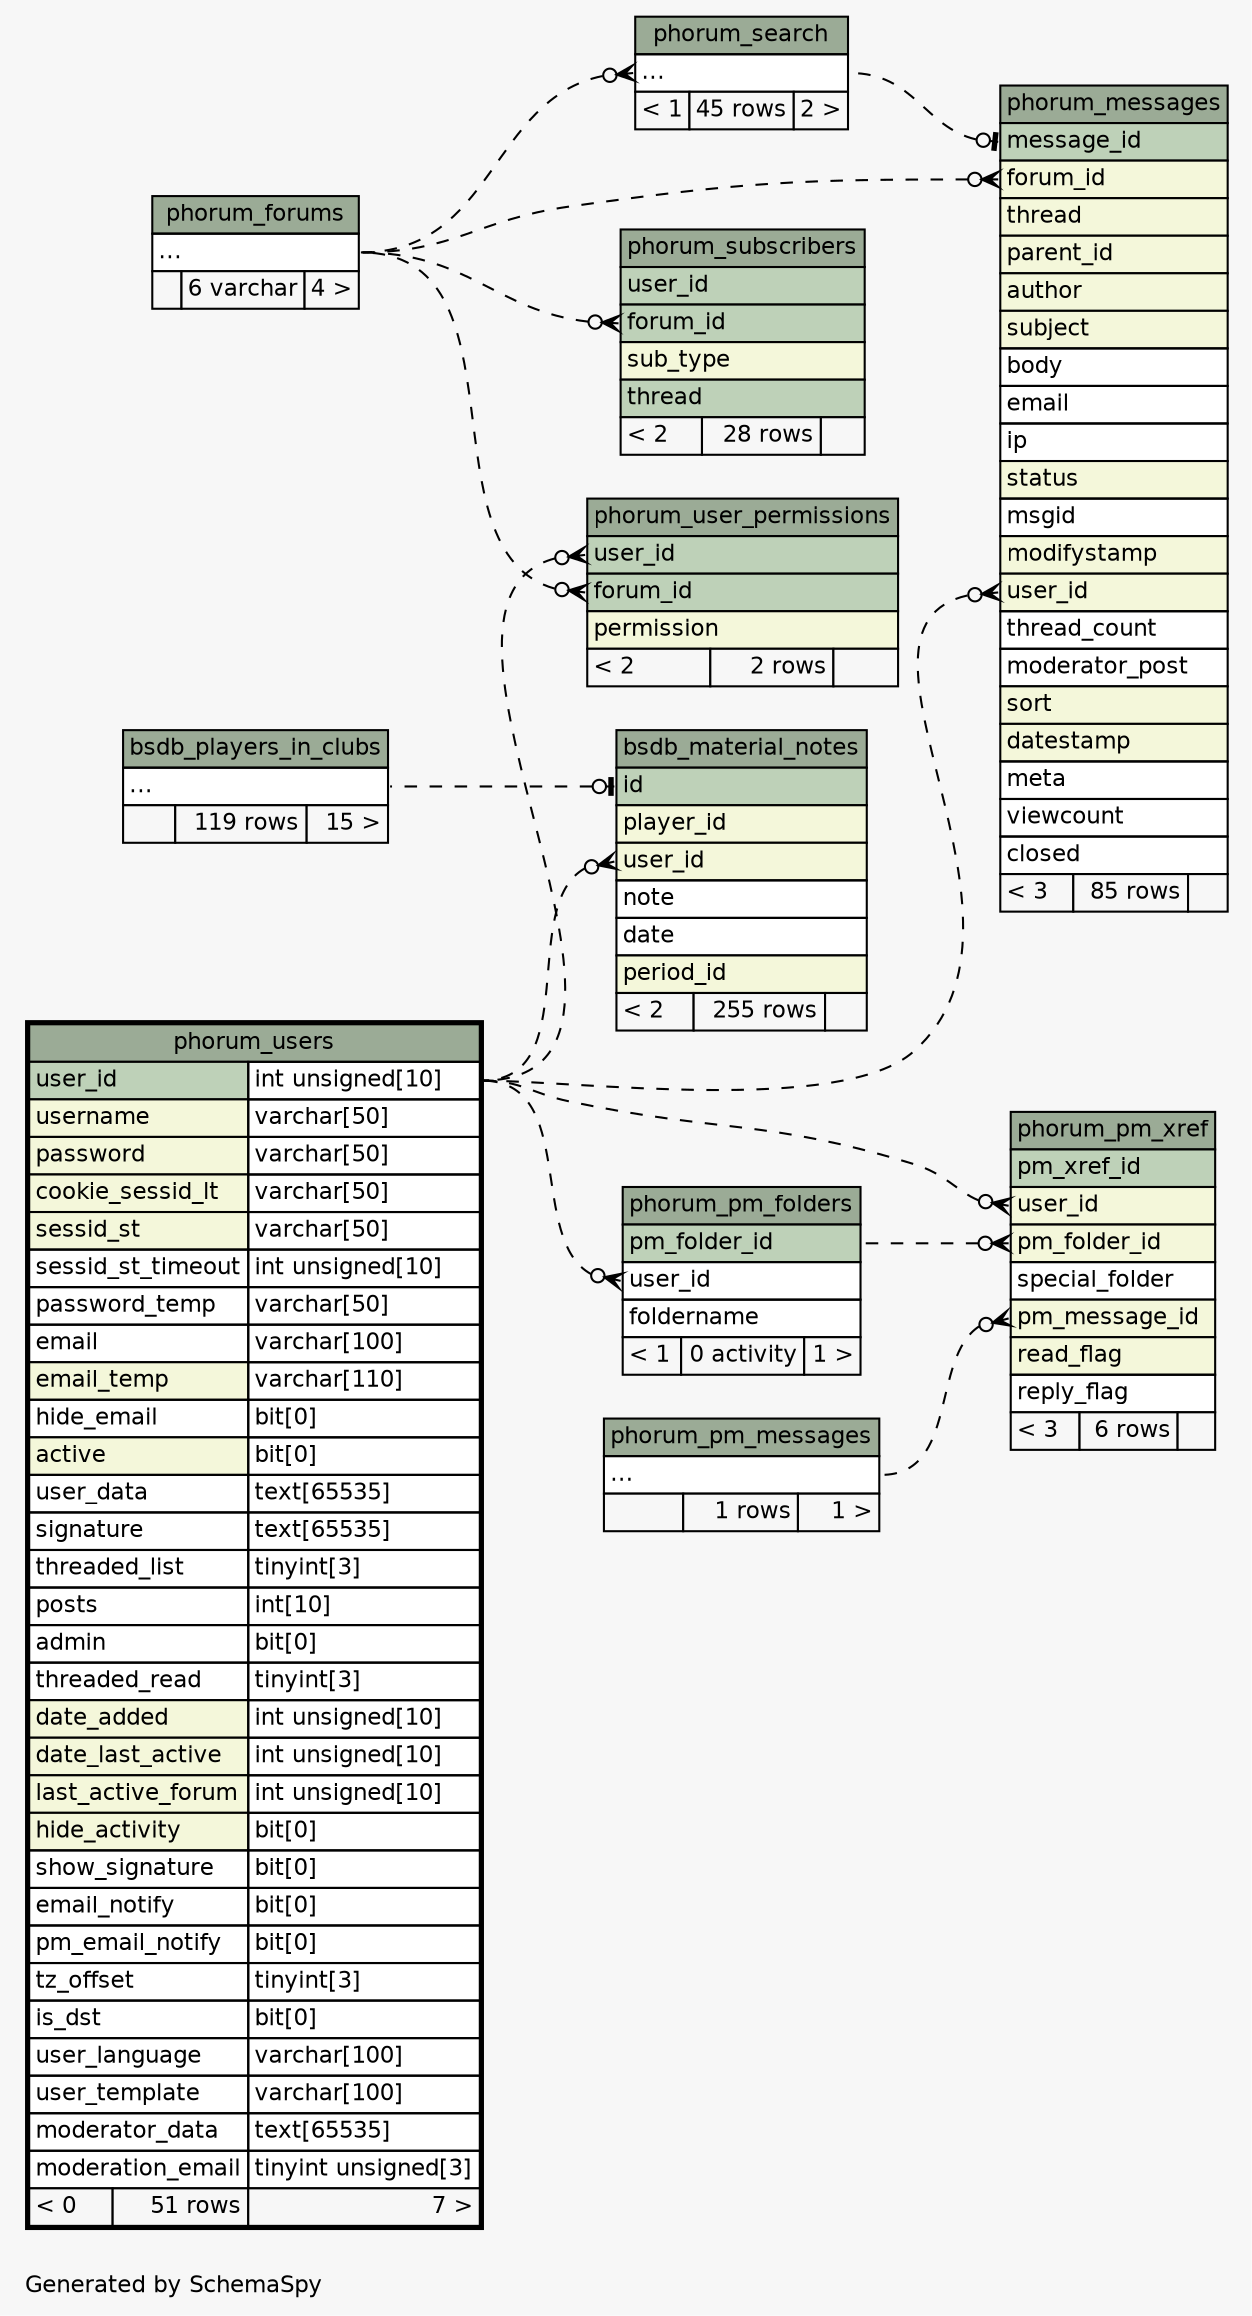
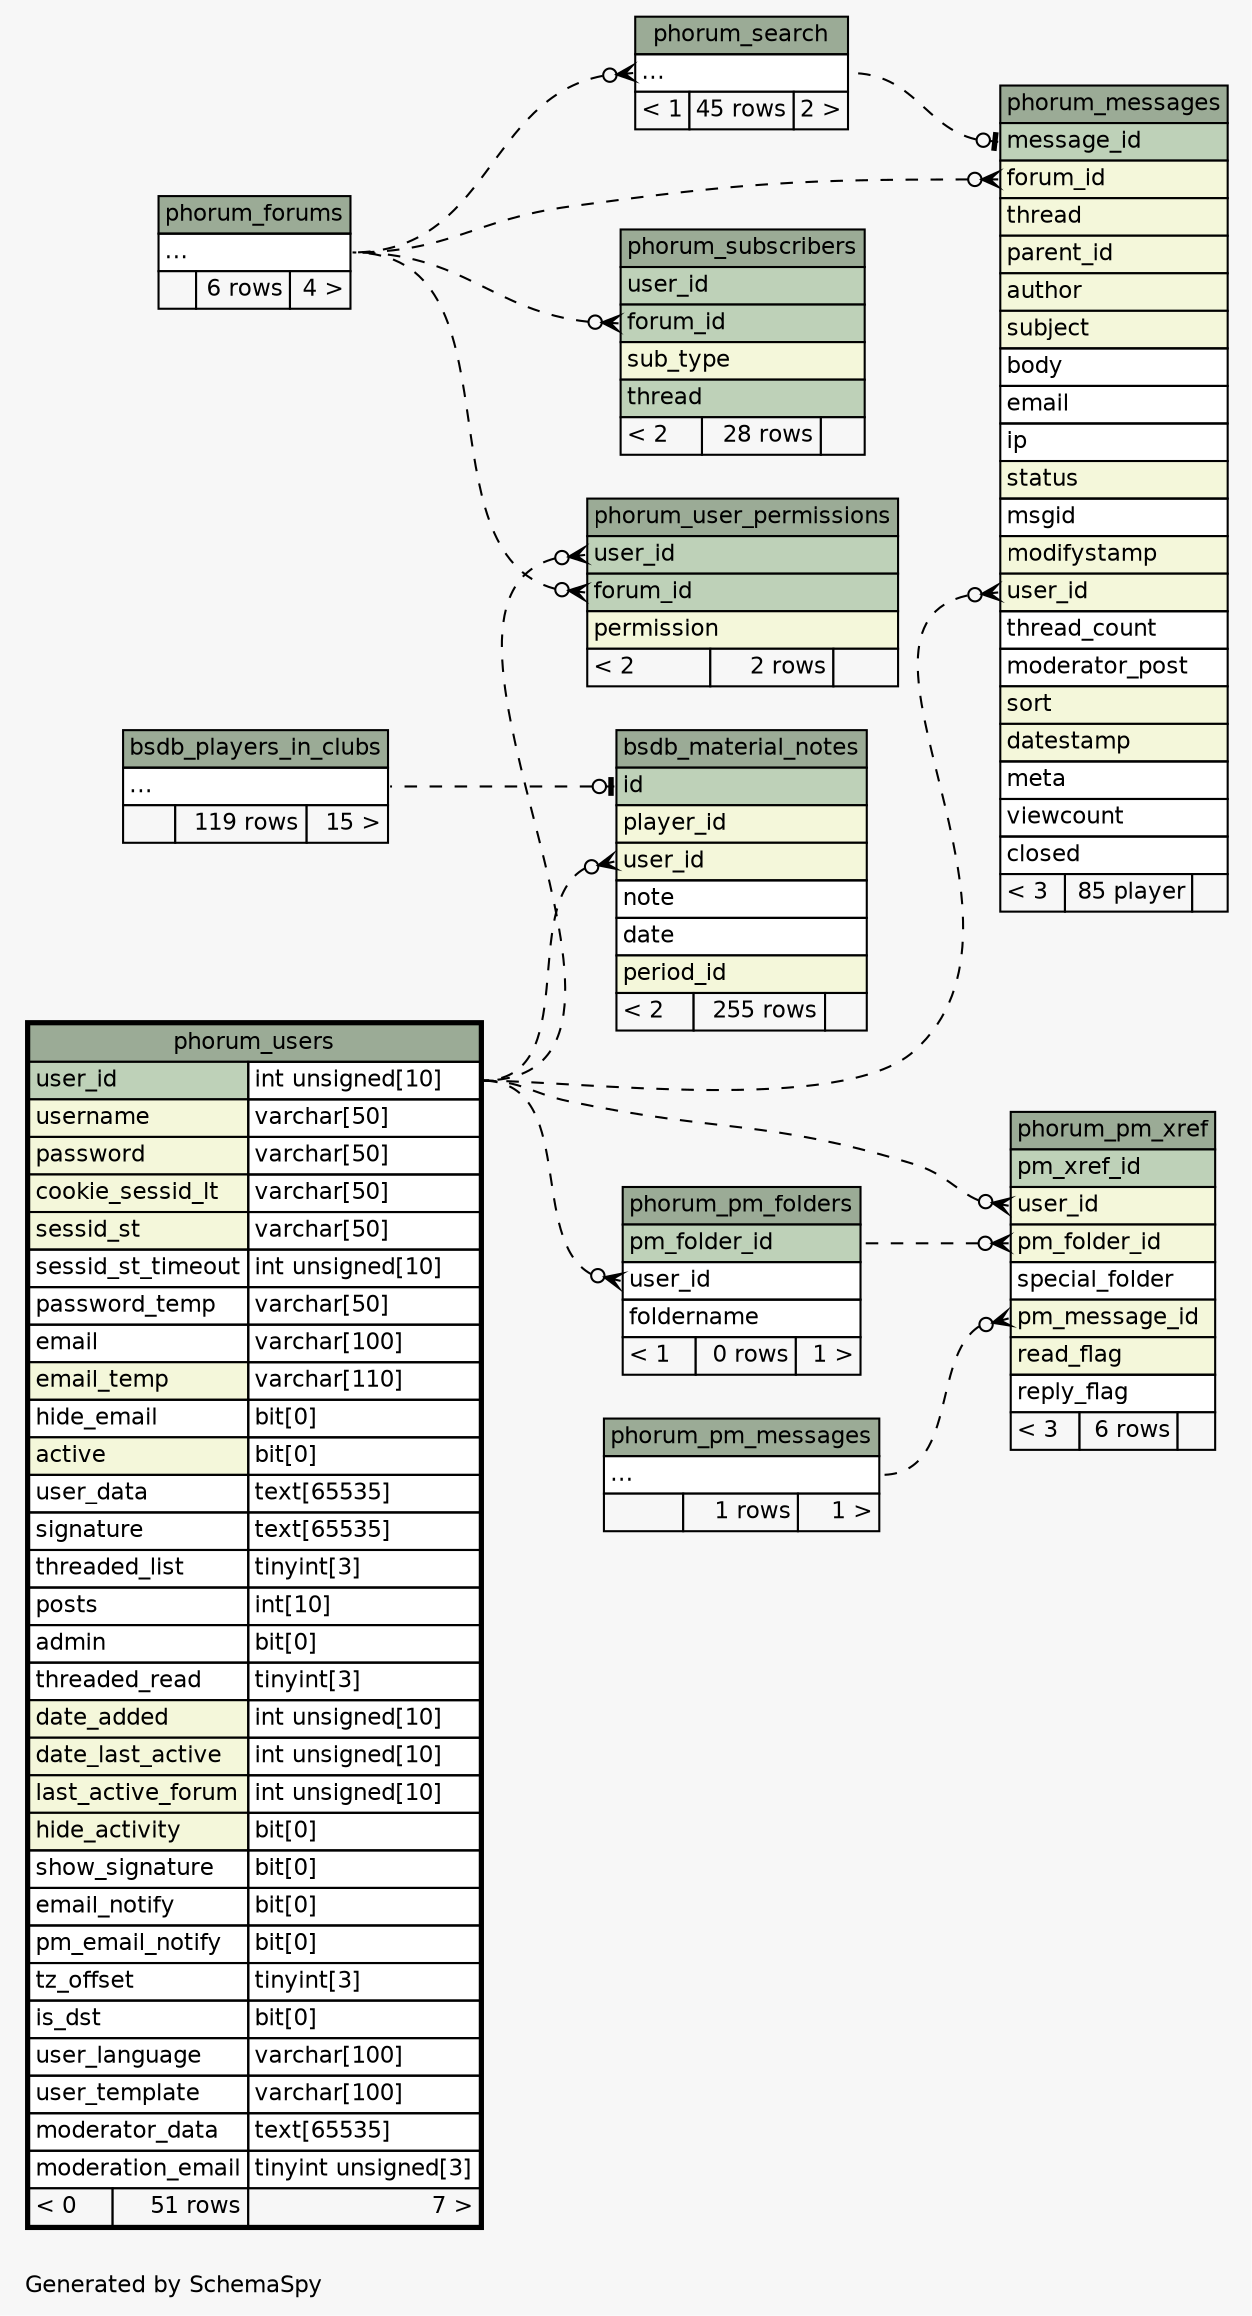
(243, 289) -> (245, 289)
(1136, 892) -> (1132, 892)
(744, 1355) -> (751, 1355)
